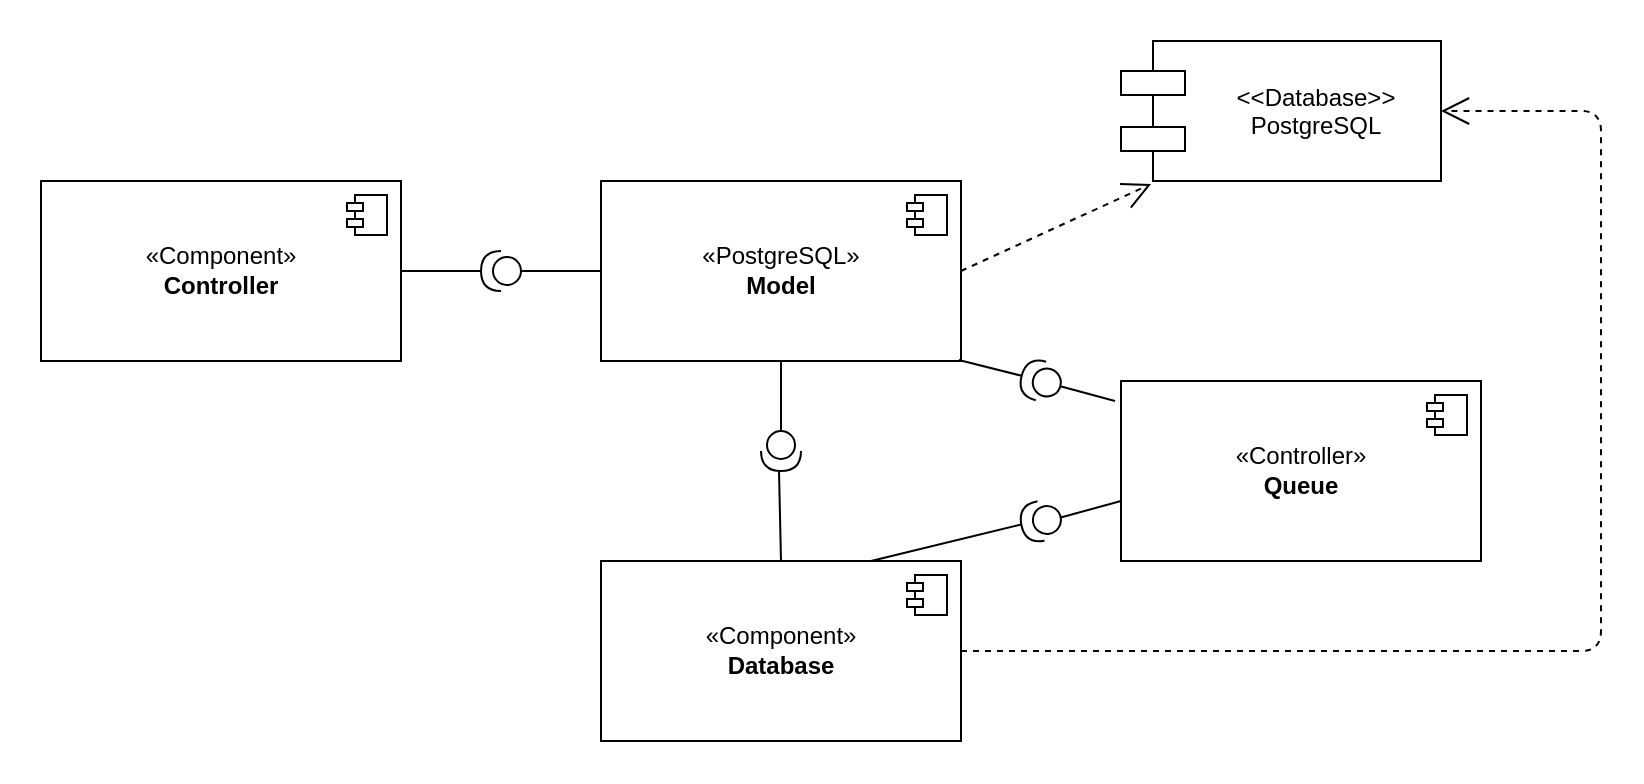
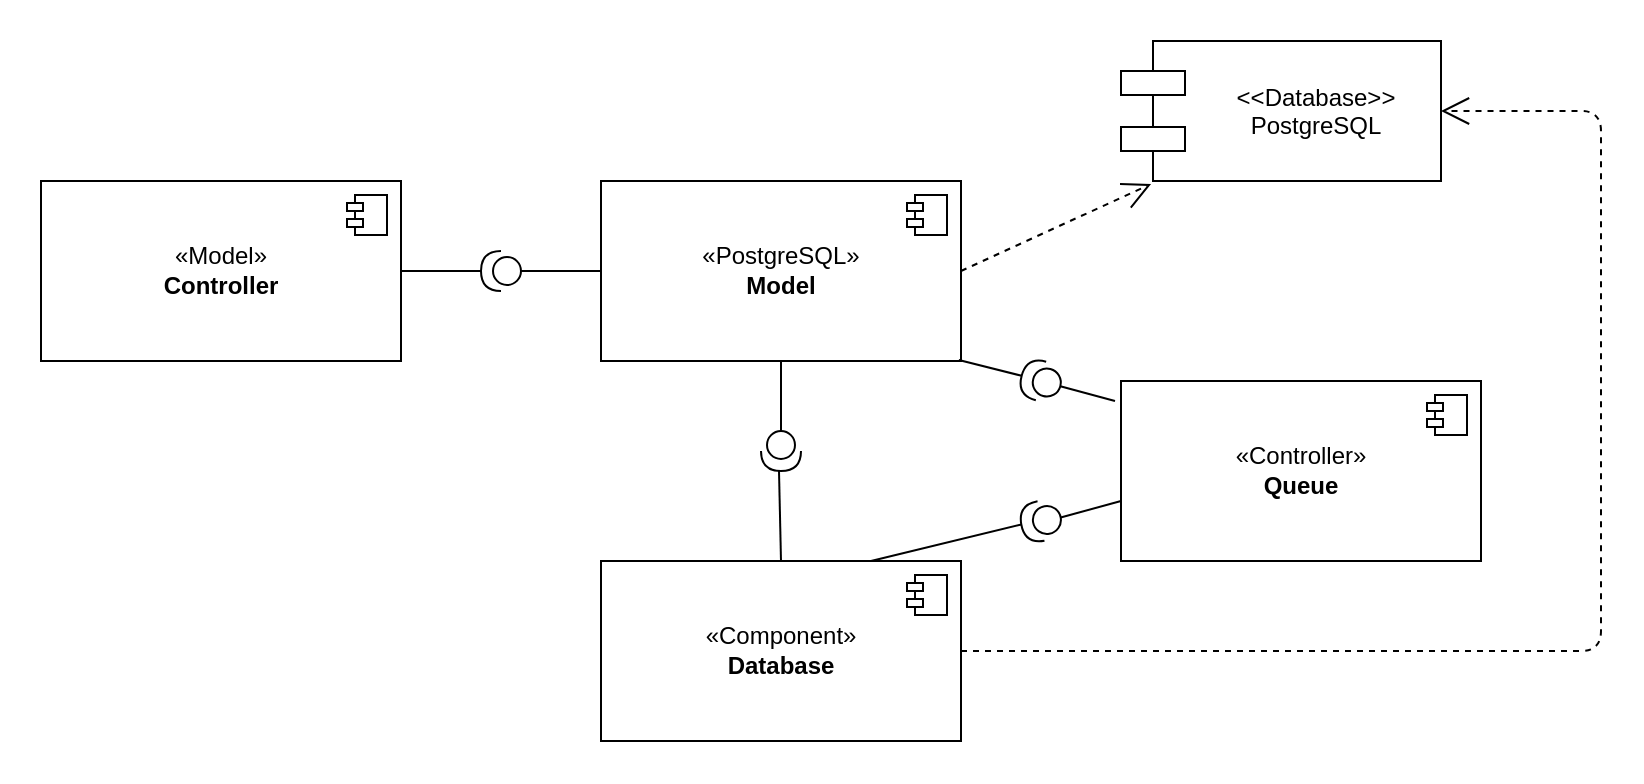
(222, 271) -> (222, 271)
